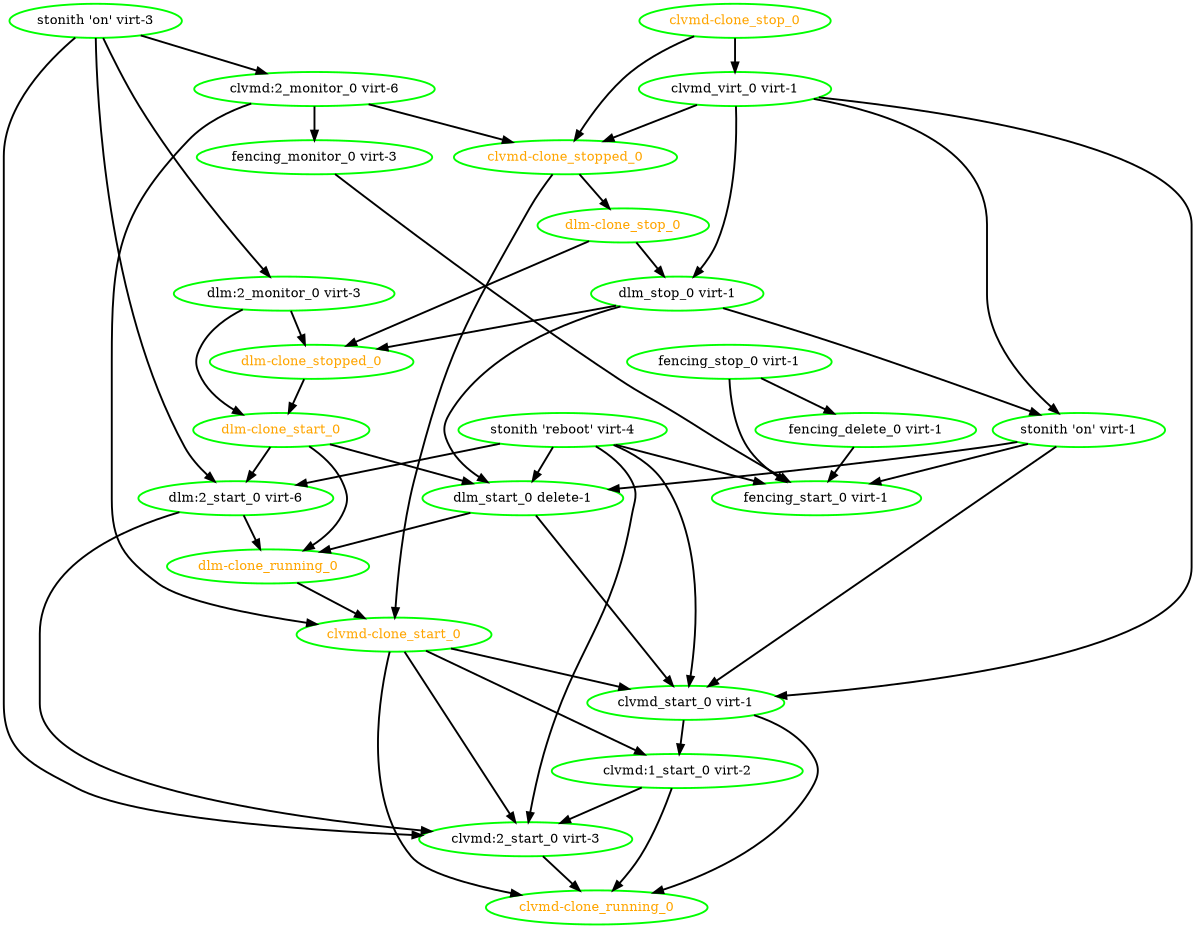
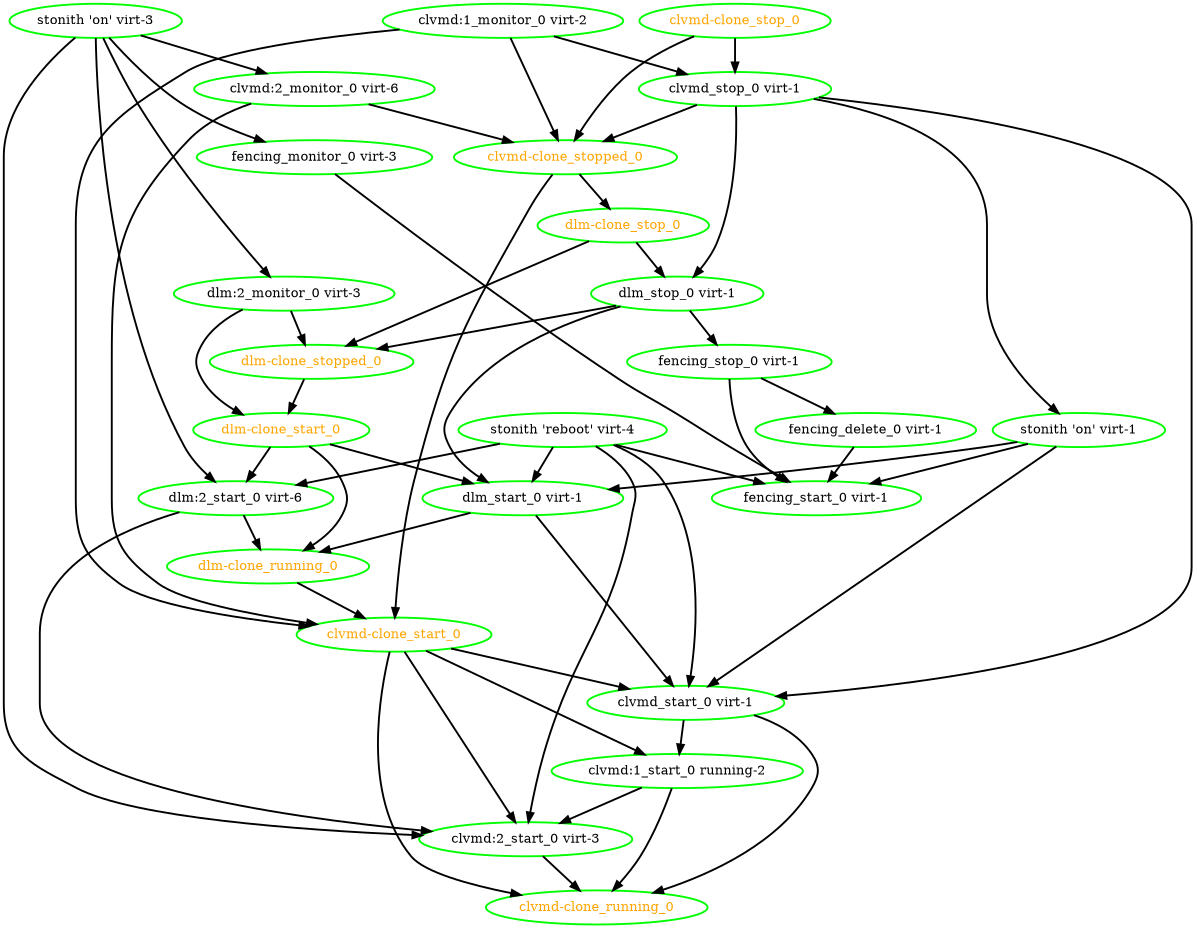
none -> (503, 21)
(735, 89) -> (735, 89)
(314, 118) -> (175, 99)
(878, 357) -> (700, 324)
(523, 498) -> (523, 498)
(677, 771) -> (677, 771)
